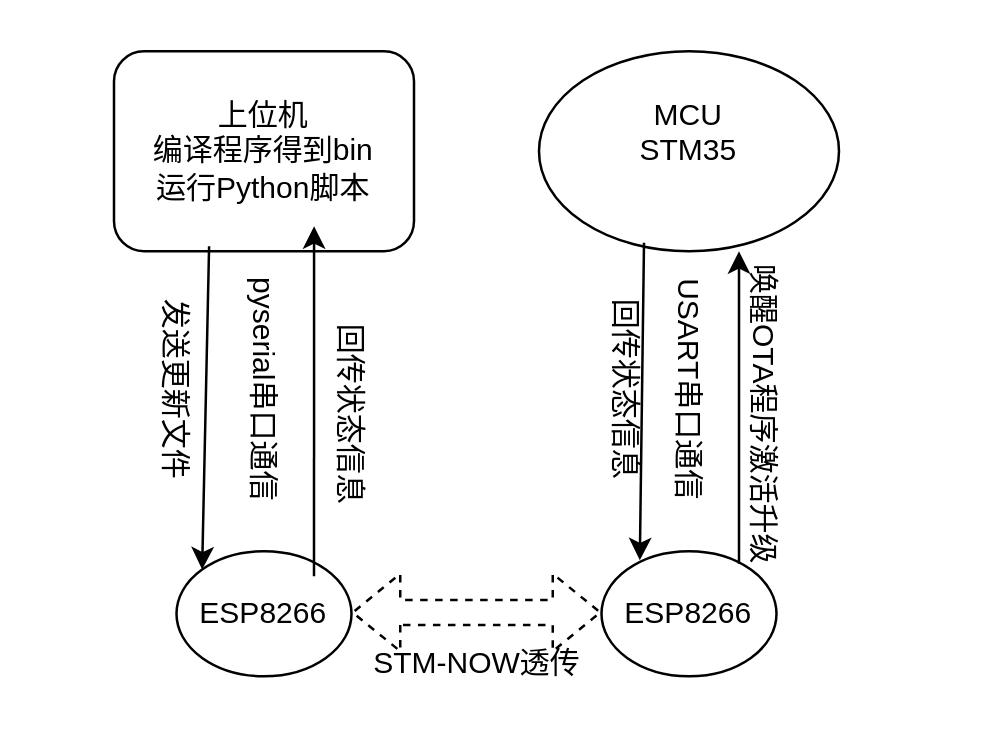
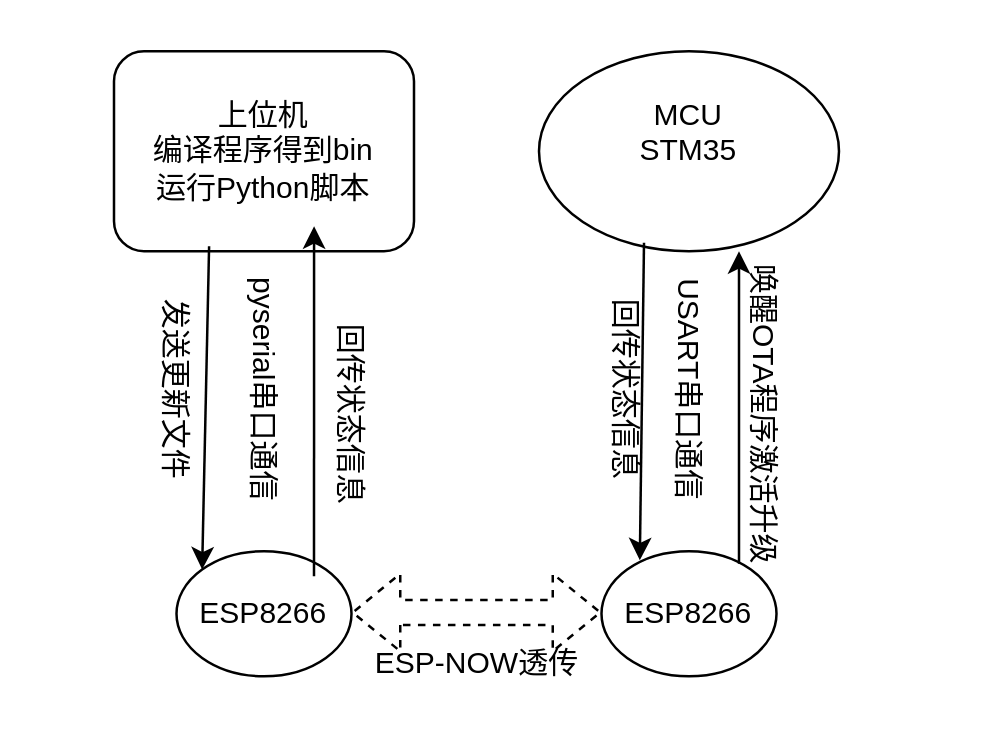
(478, 664) -> (478, 664)
